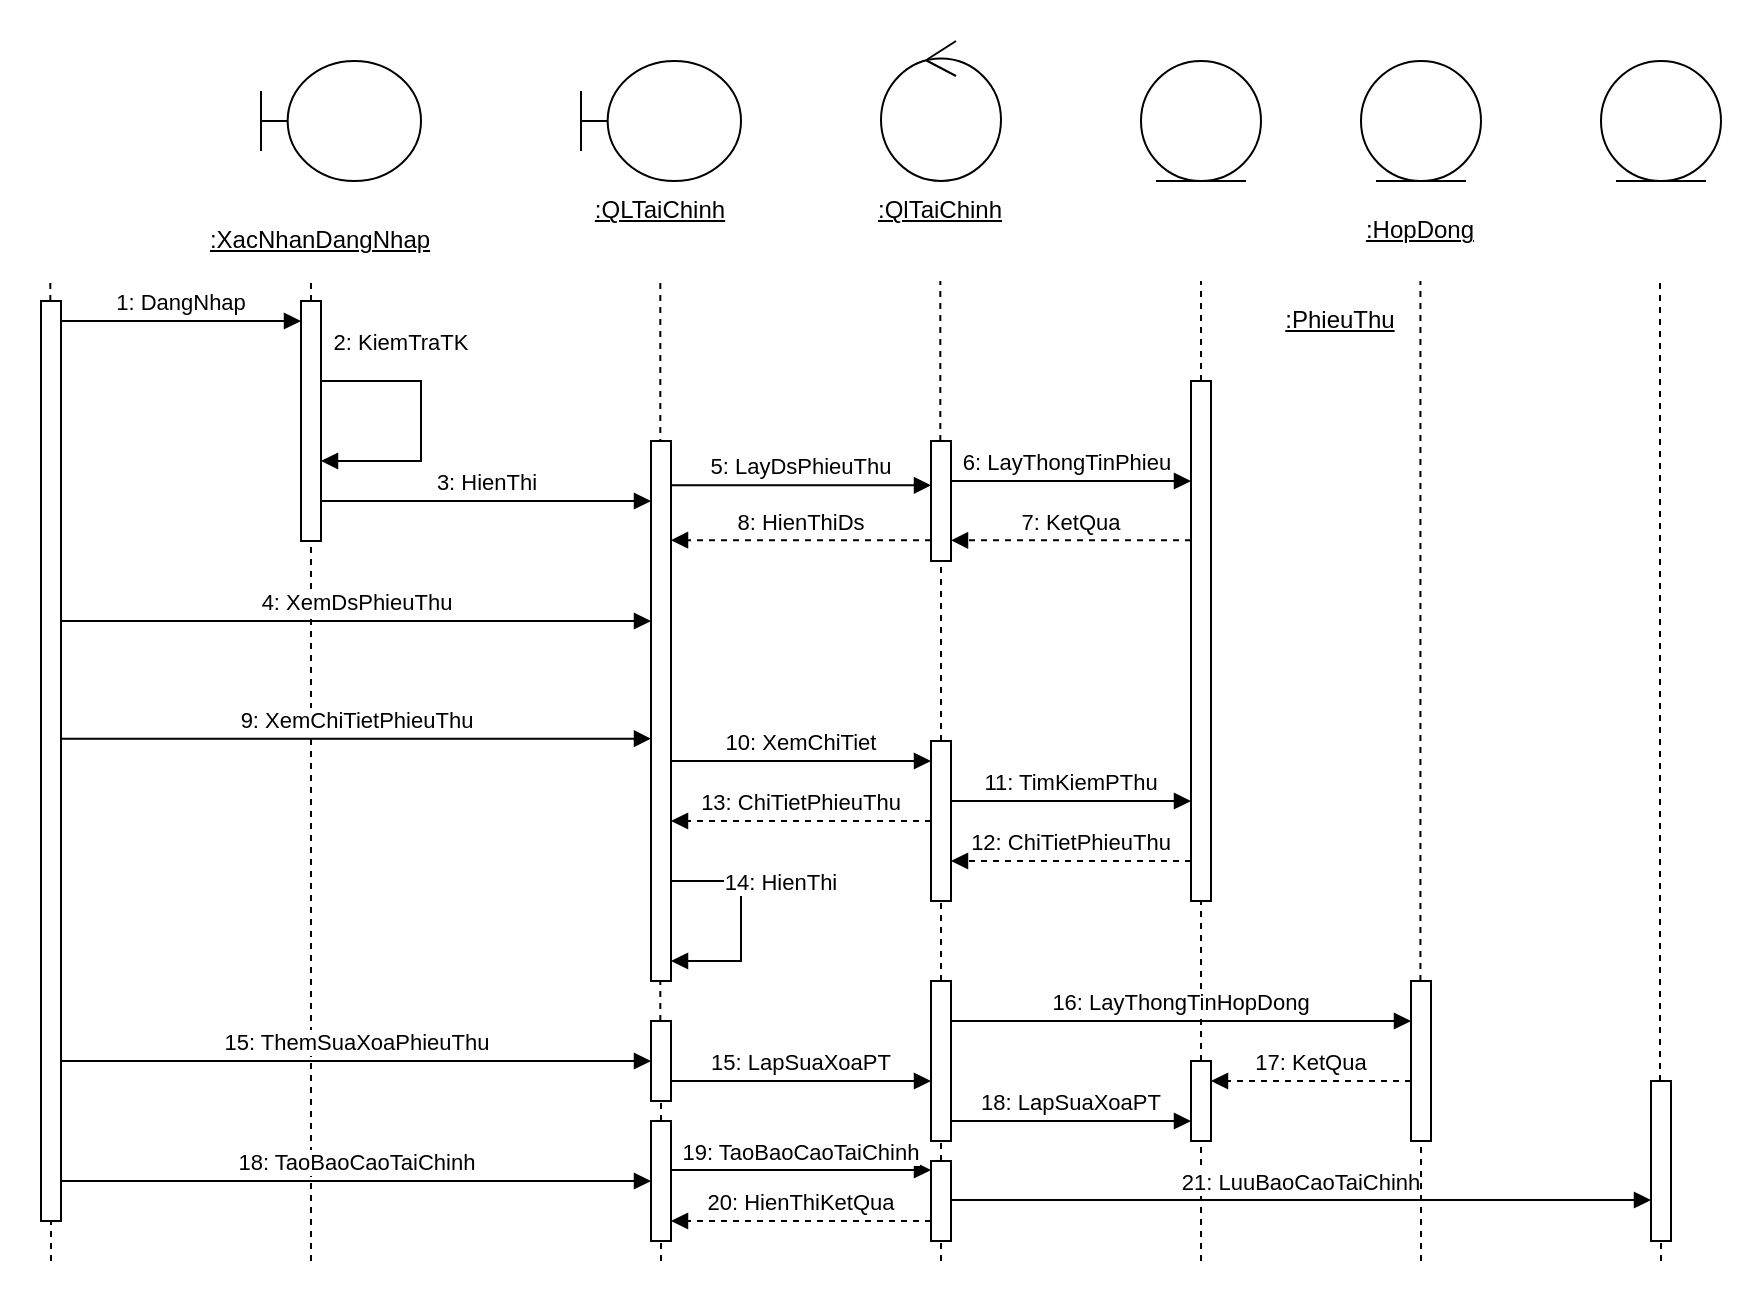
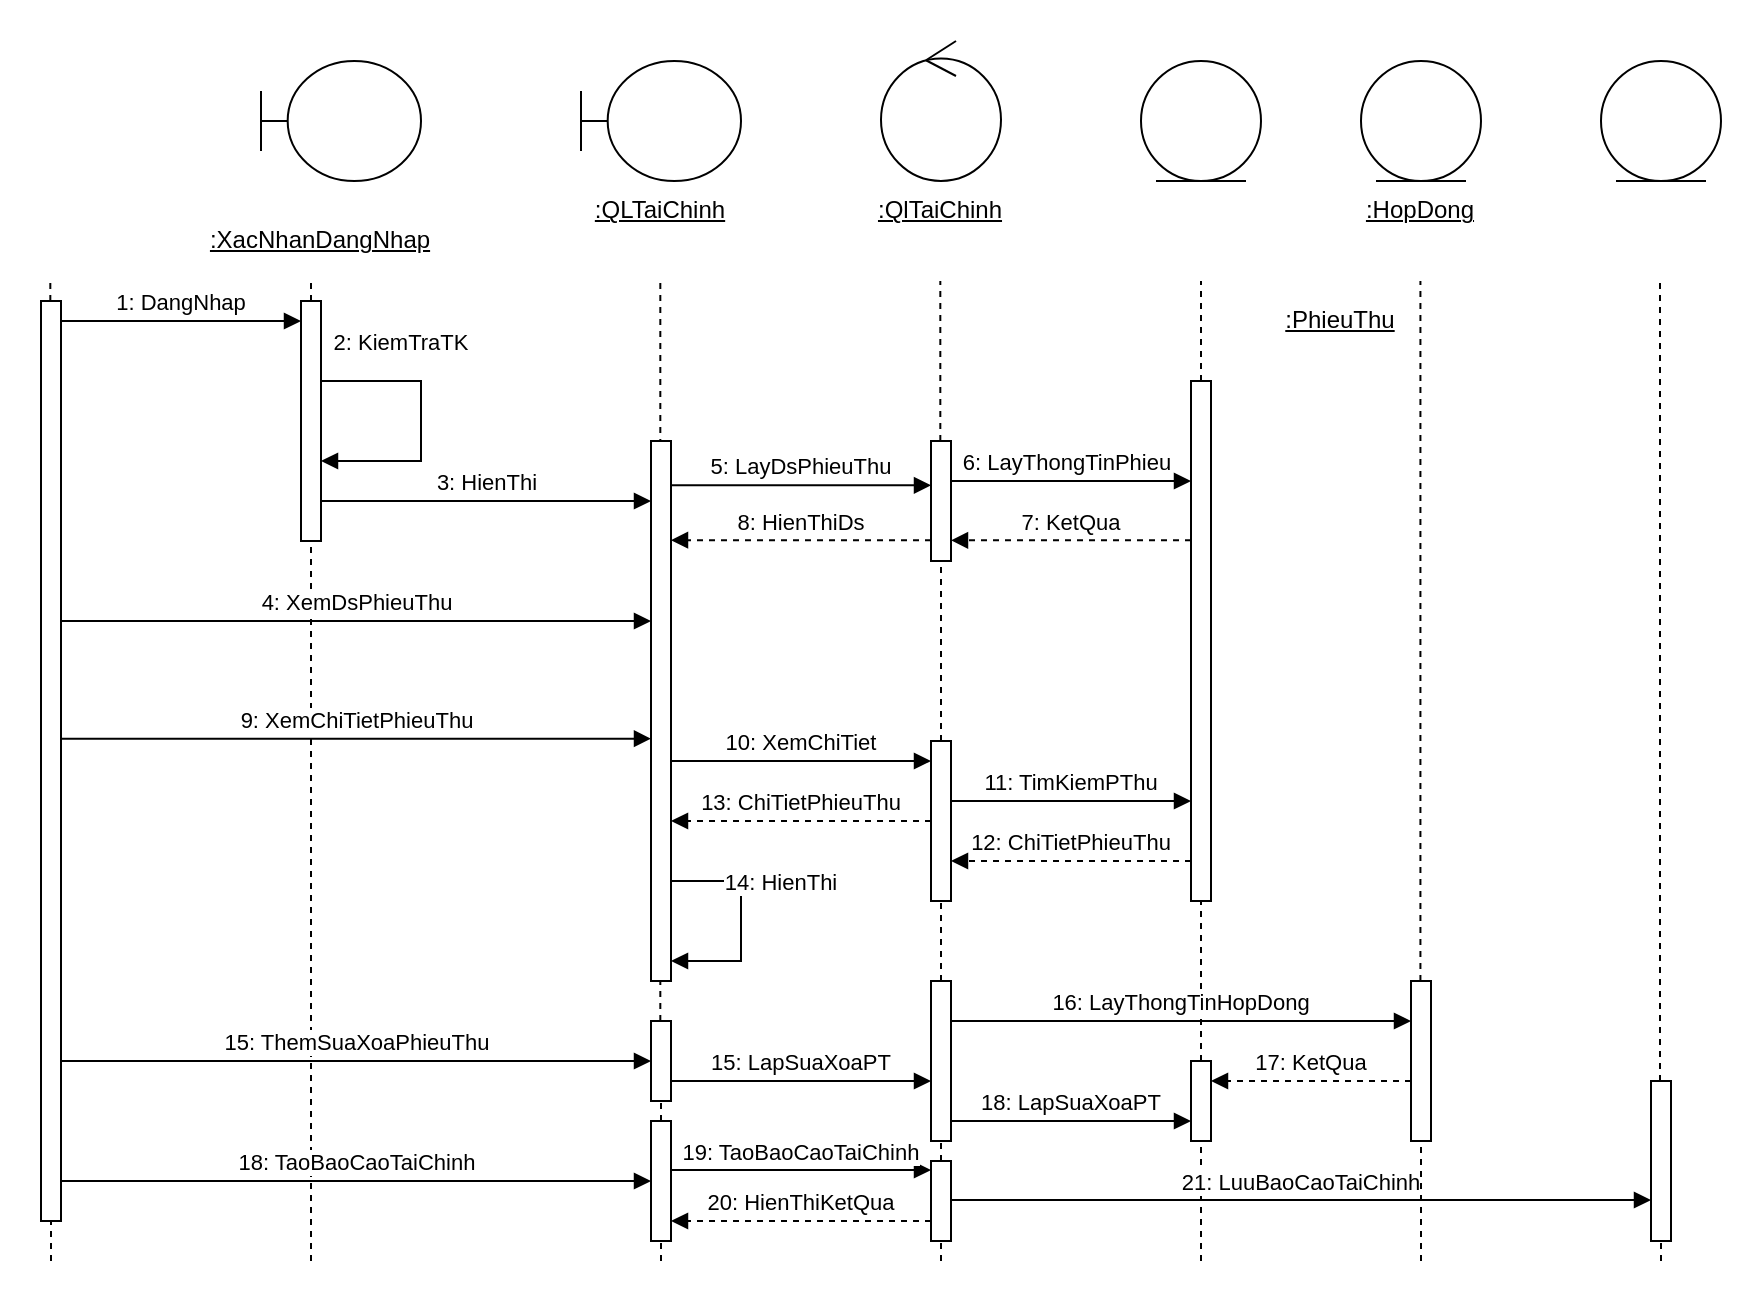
(1421, 231) -> (1421, 211)
